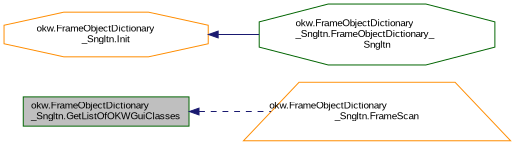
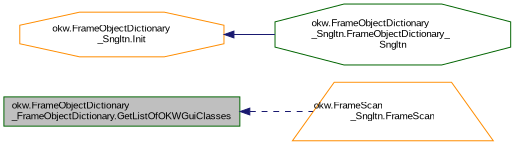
(106, 112) -> (122, 112)
(377, 112) -> (393, 112)
